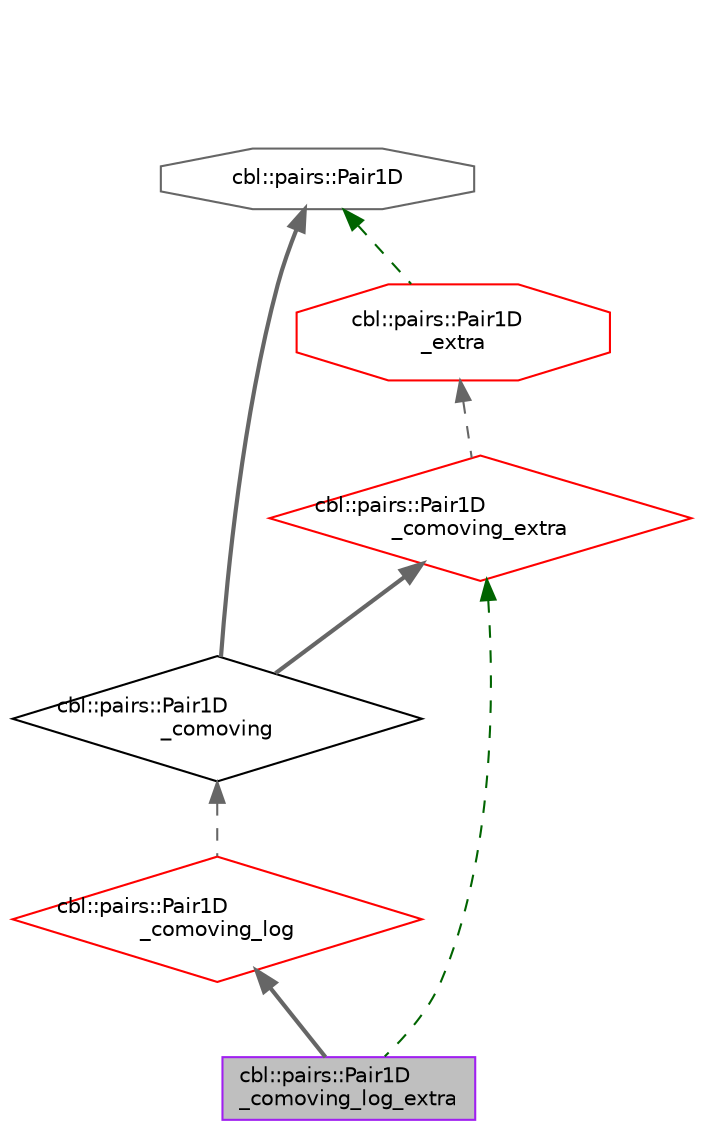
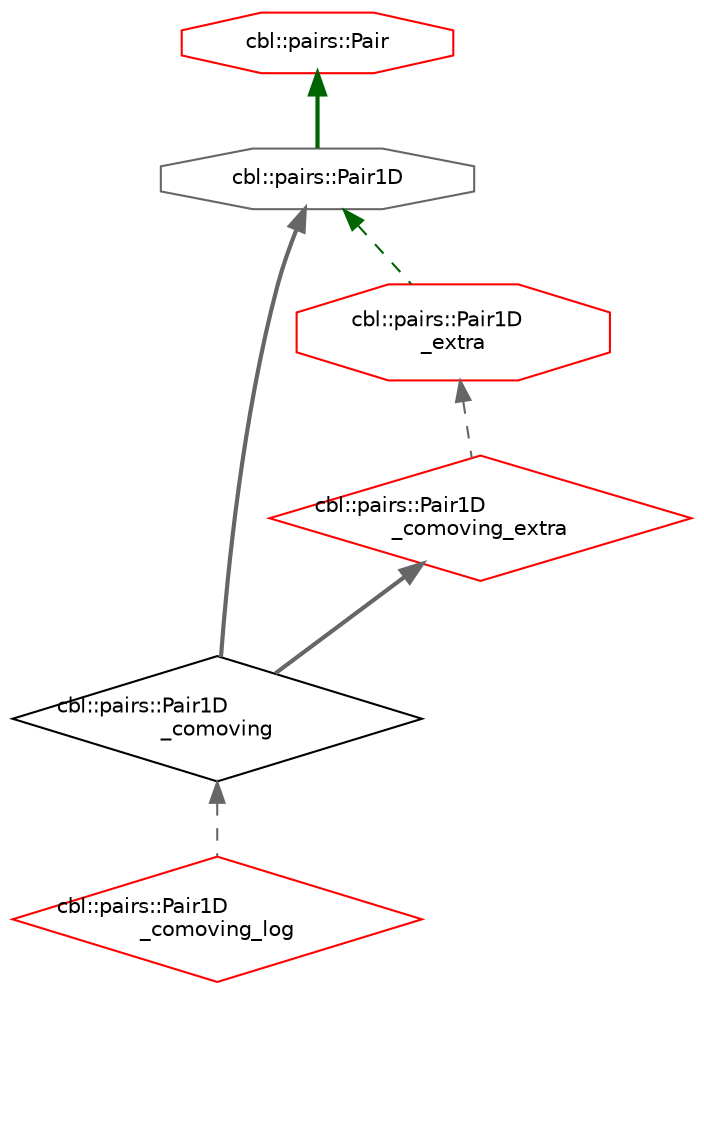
none -> (318, 43)
(349, 1088) -> none
